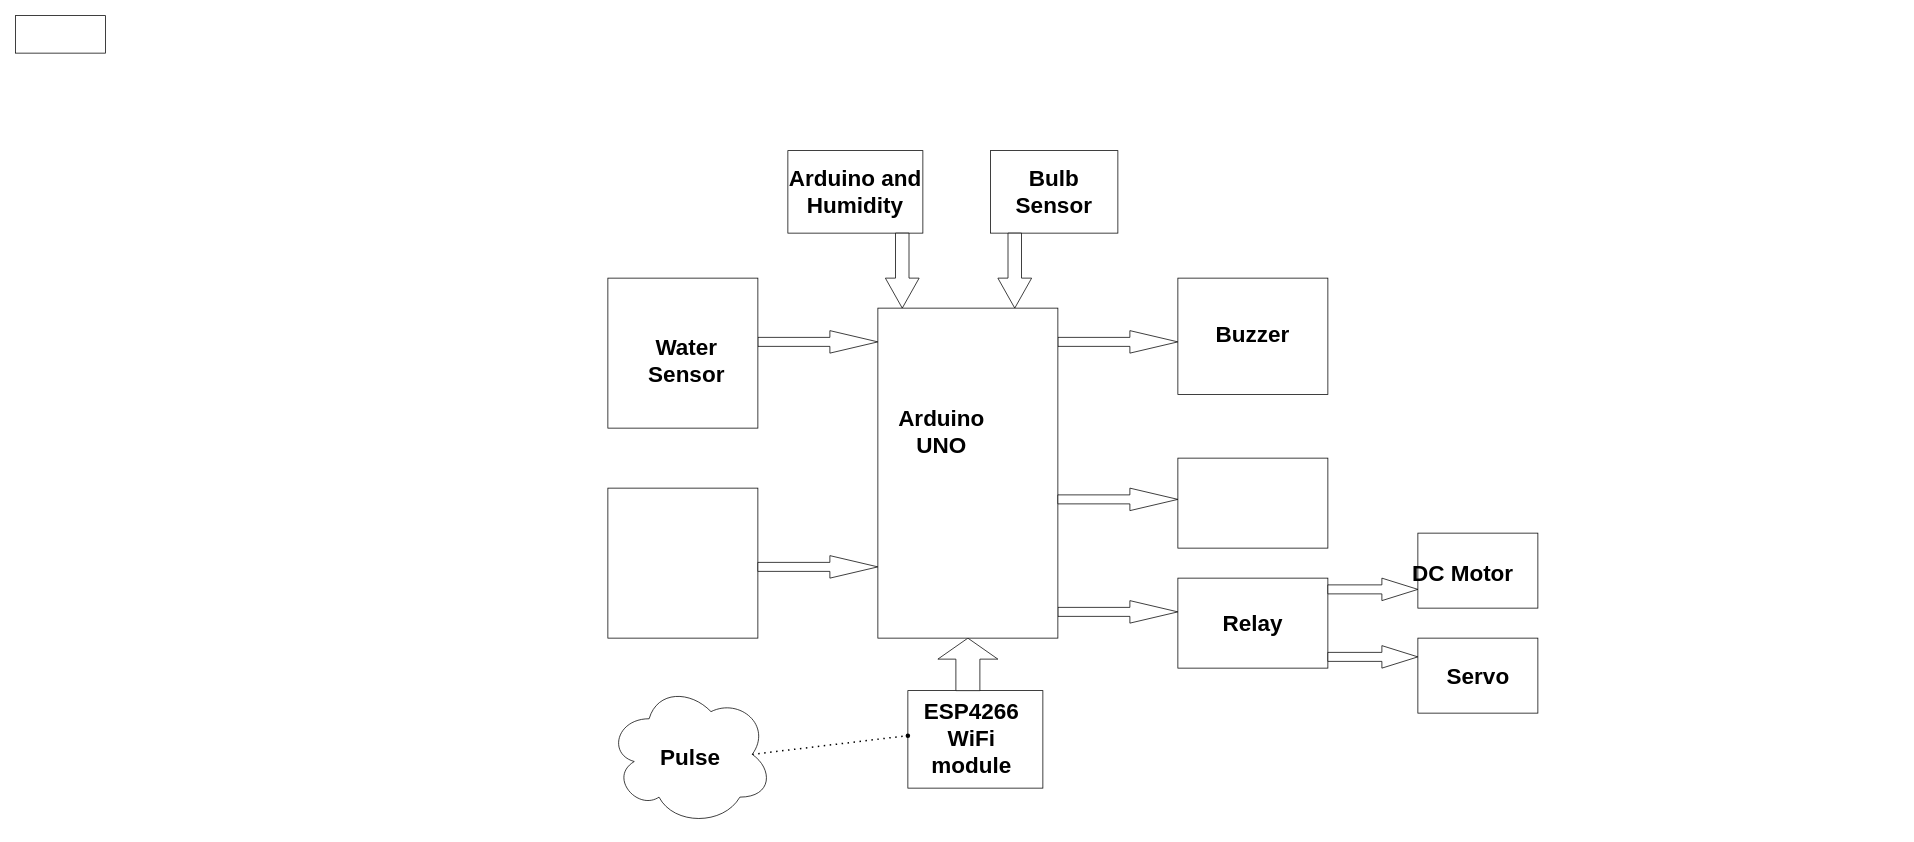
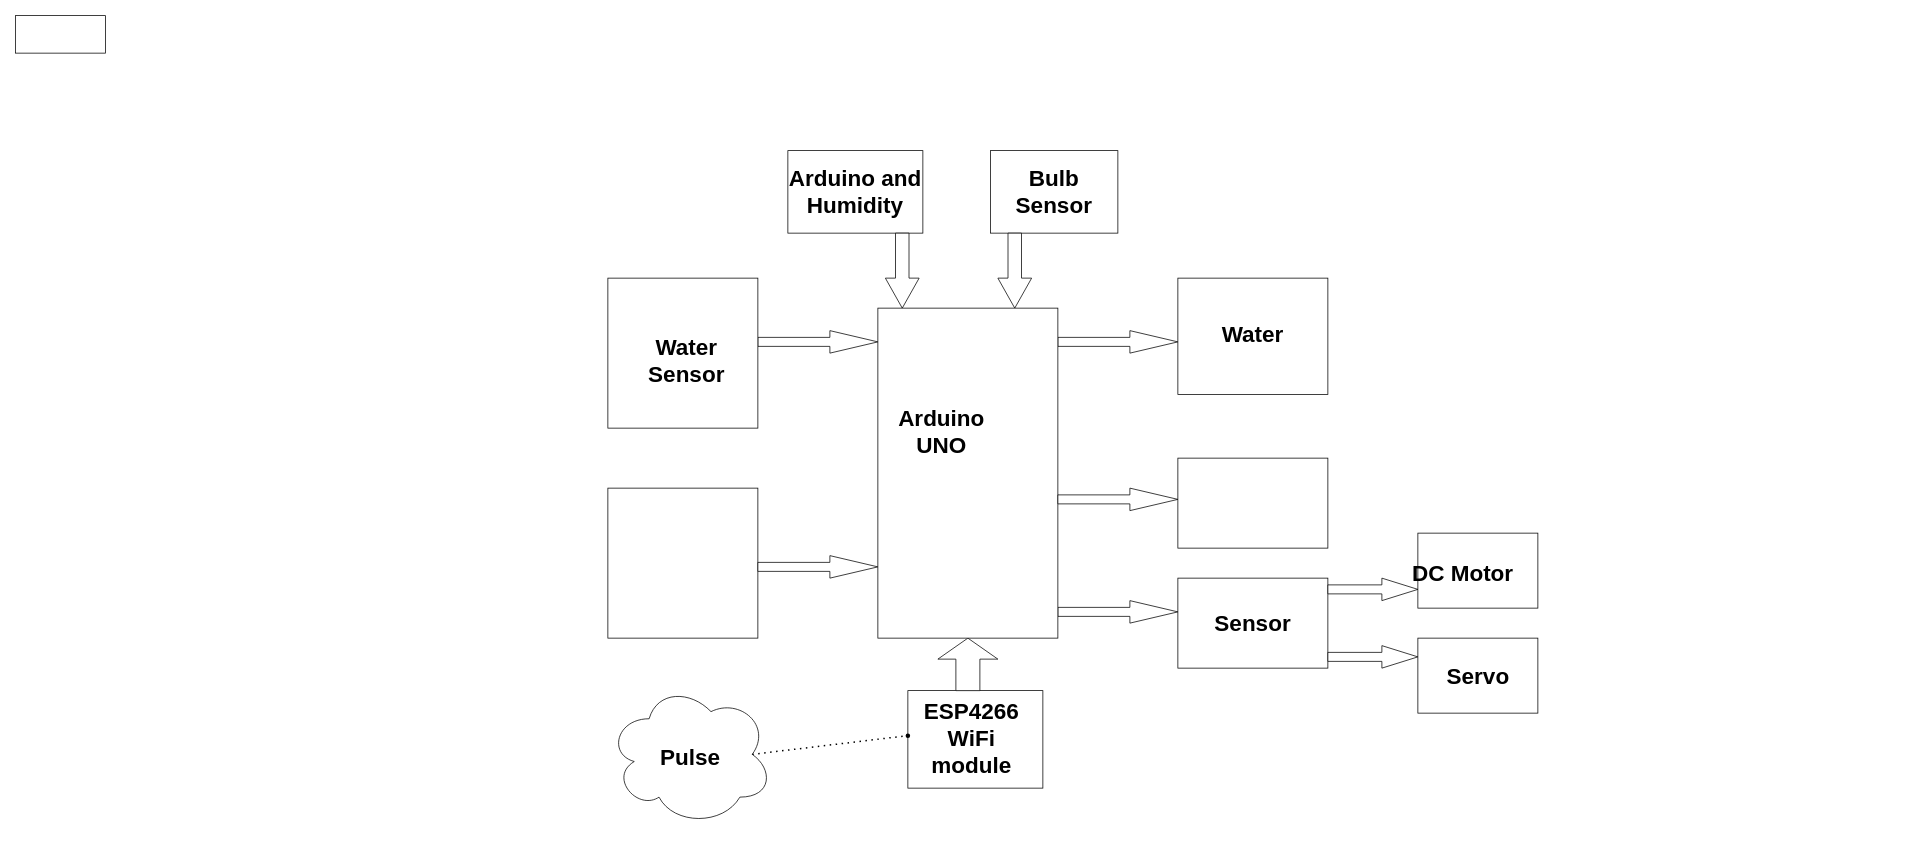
(1253, 334) -> (1253, 334)
(1253, 623) -> (1253, 623)
